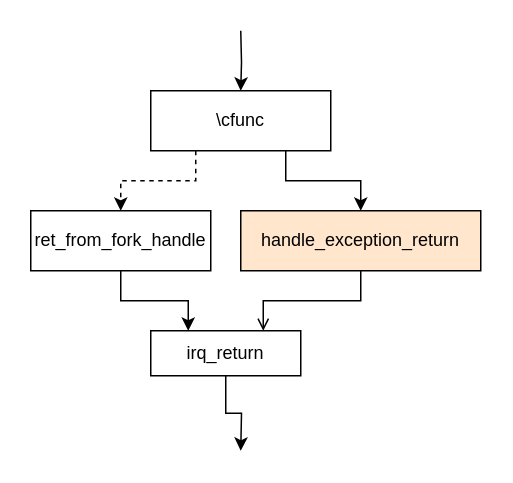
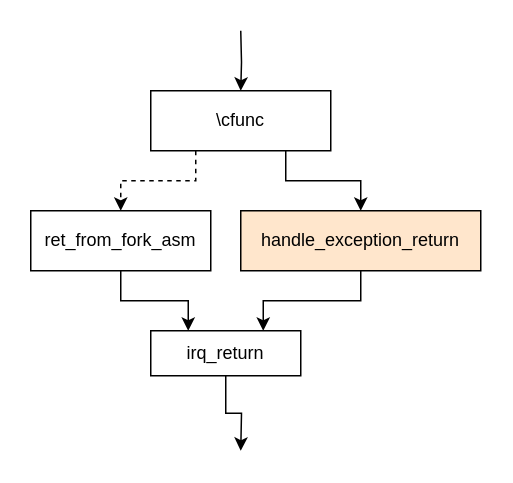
(121, 241) -> (121, 241)
(263, 321) -> (263, 319)
